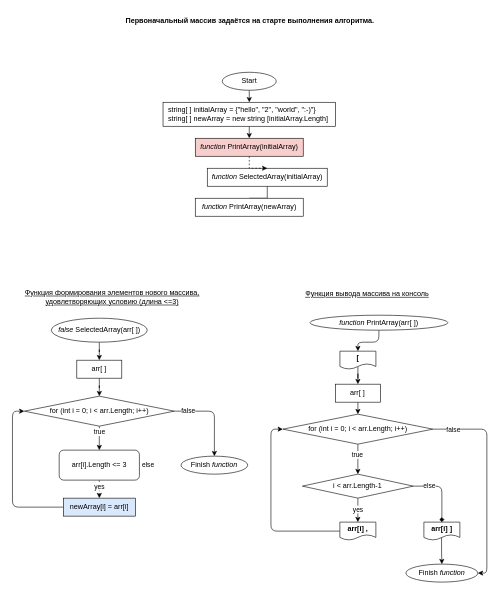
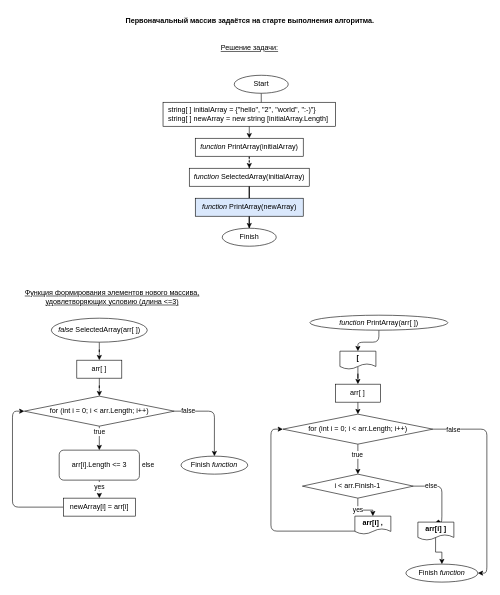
none -> (249, 48)
(249, 81) -> (261, 84)
(249, 147) -> (249, 147)
(267, 177) -> (249, 177)
(249, 207) -> (249, 207)
none -> (249, 224)
none -> (249, 237)
(367, 294) -> none
(358, 486) -> (358, 486)
(99, 507) -> (99, 507)
(358, 531) -> (373, 525)
(442, 531) -> (436, 531)
